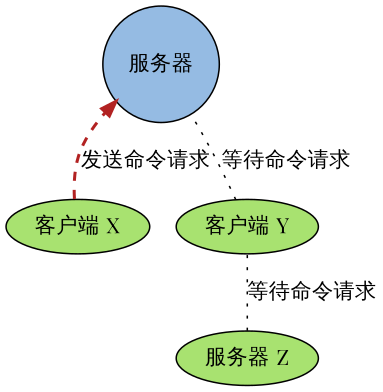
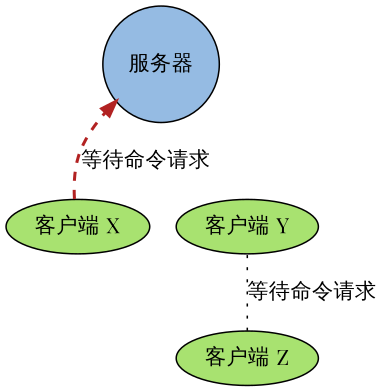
(215, 156) -> none
(146, 161) -> (146, 161)
(247, 358) -> (247, 358)
